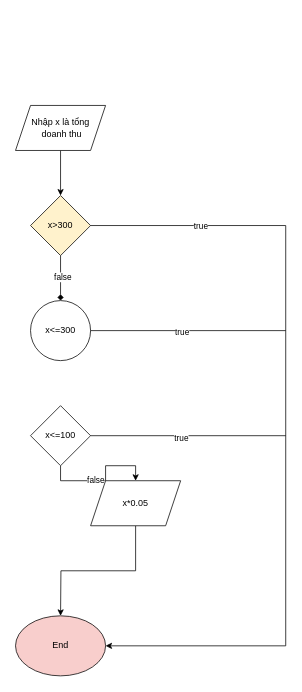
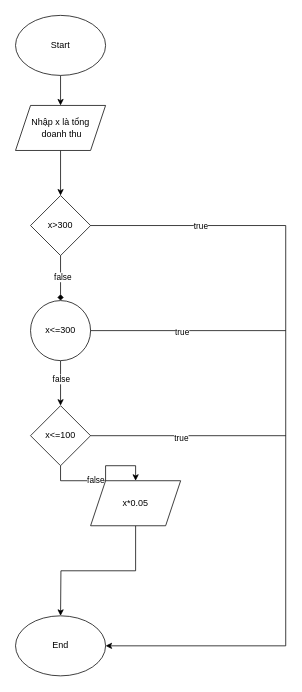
none -> (60, 45)
none -> (60, 87)
(60, 225) -> (60, 225)
none -> (60, 380)
(60, 645) -> (60, 645)
